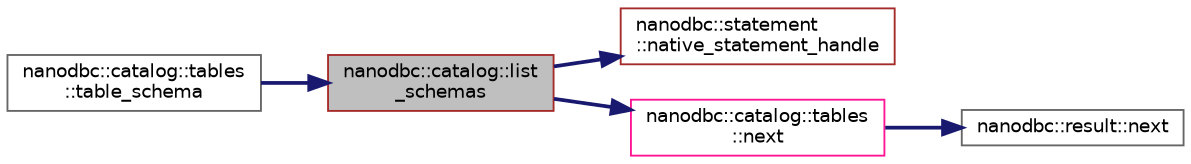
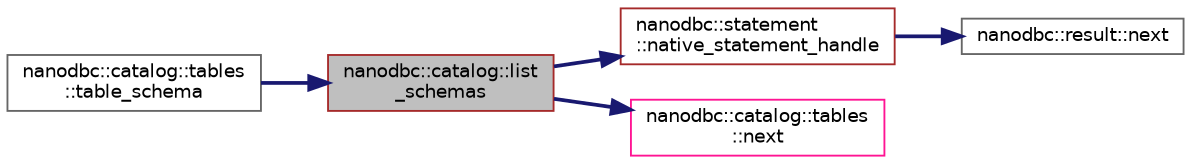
(914, 128) -> (919, 36)
